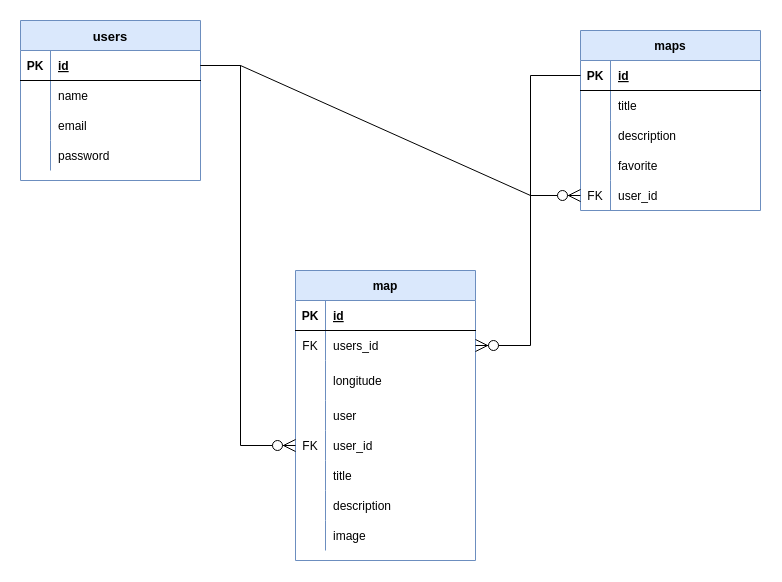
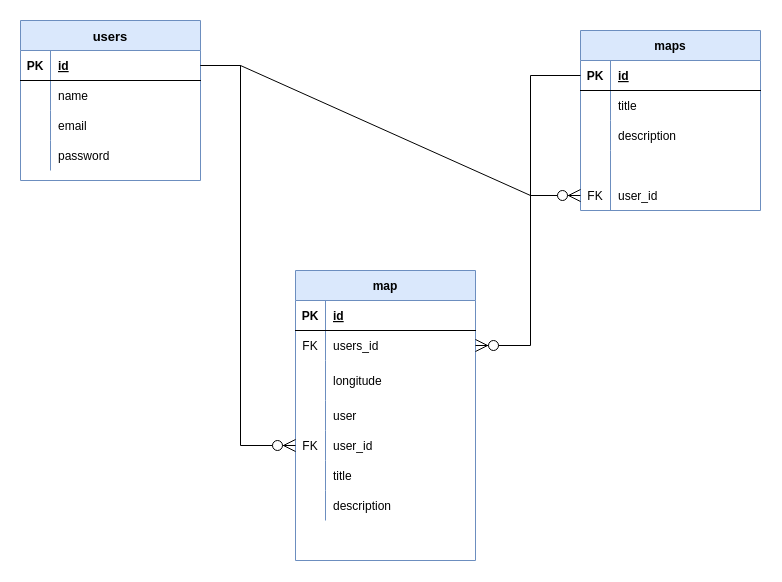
(686, 166) -> none
(401, 536) -> none
